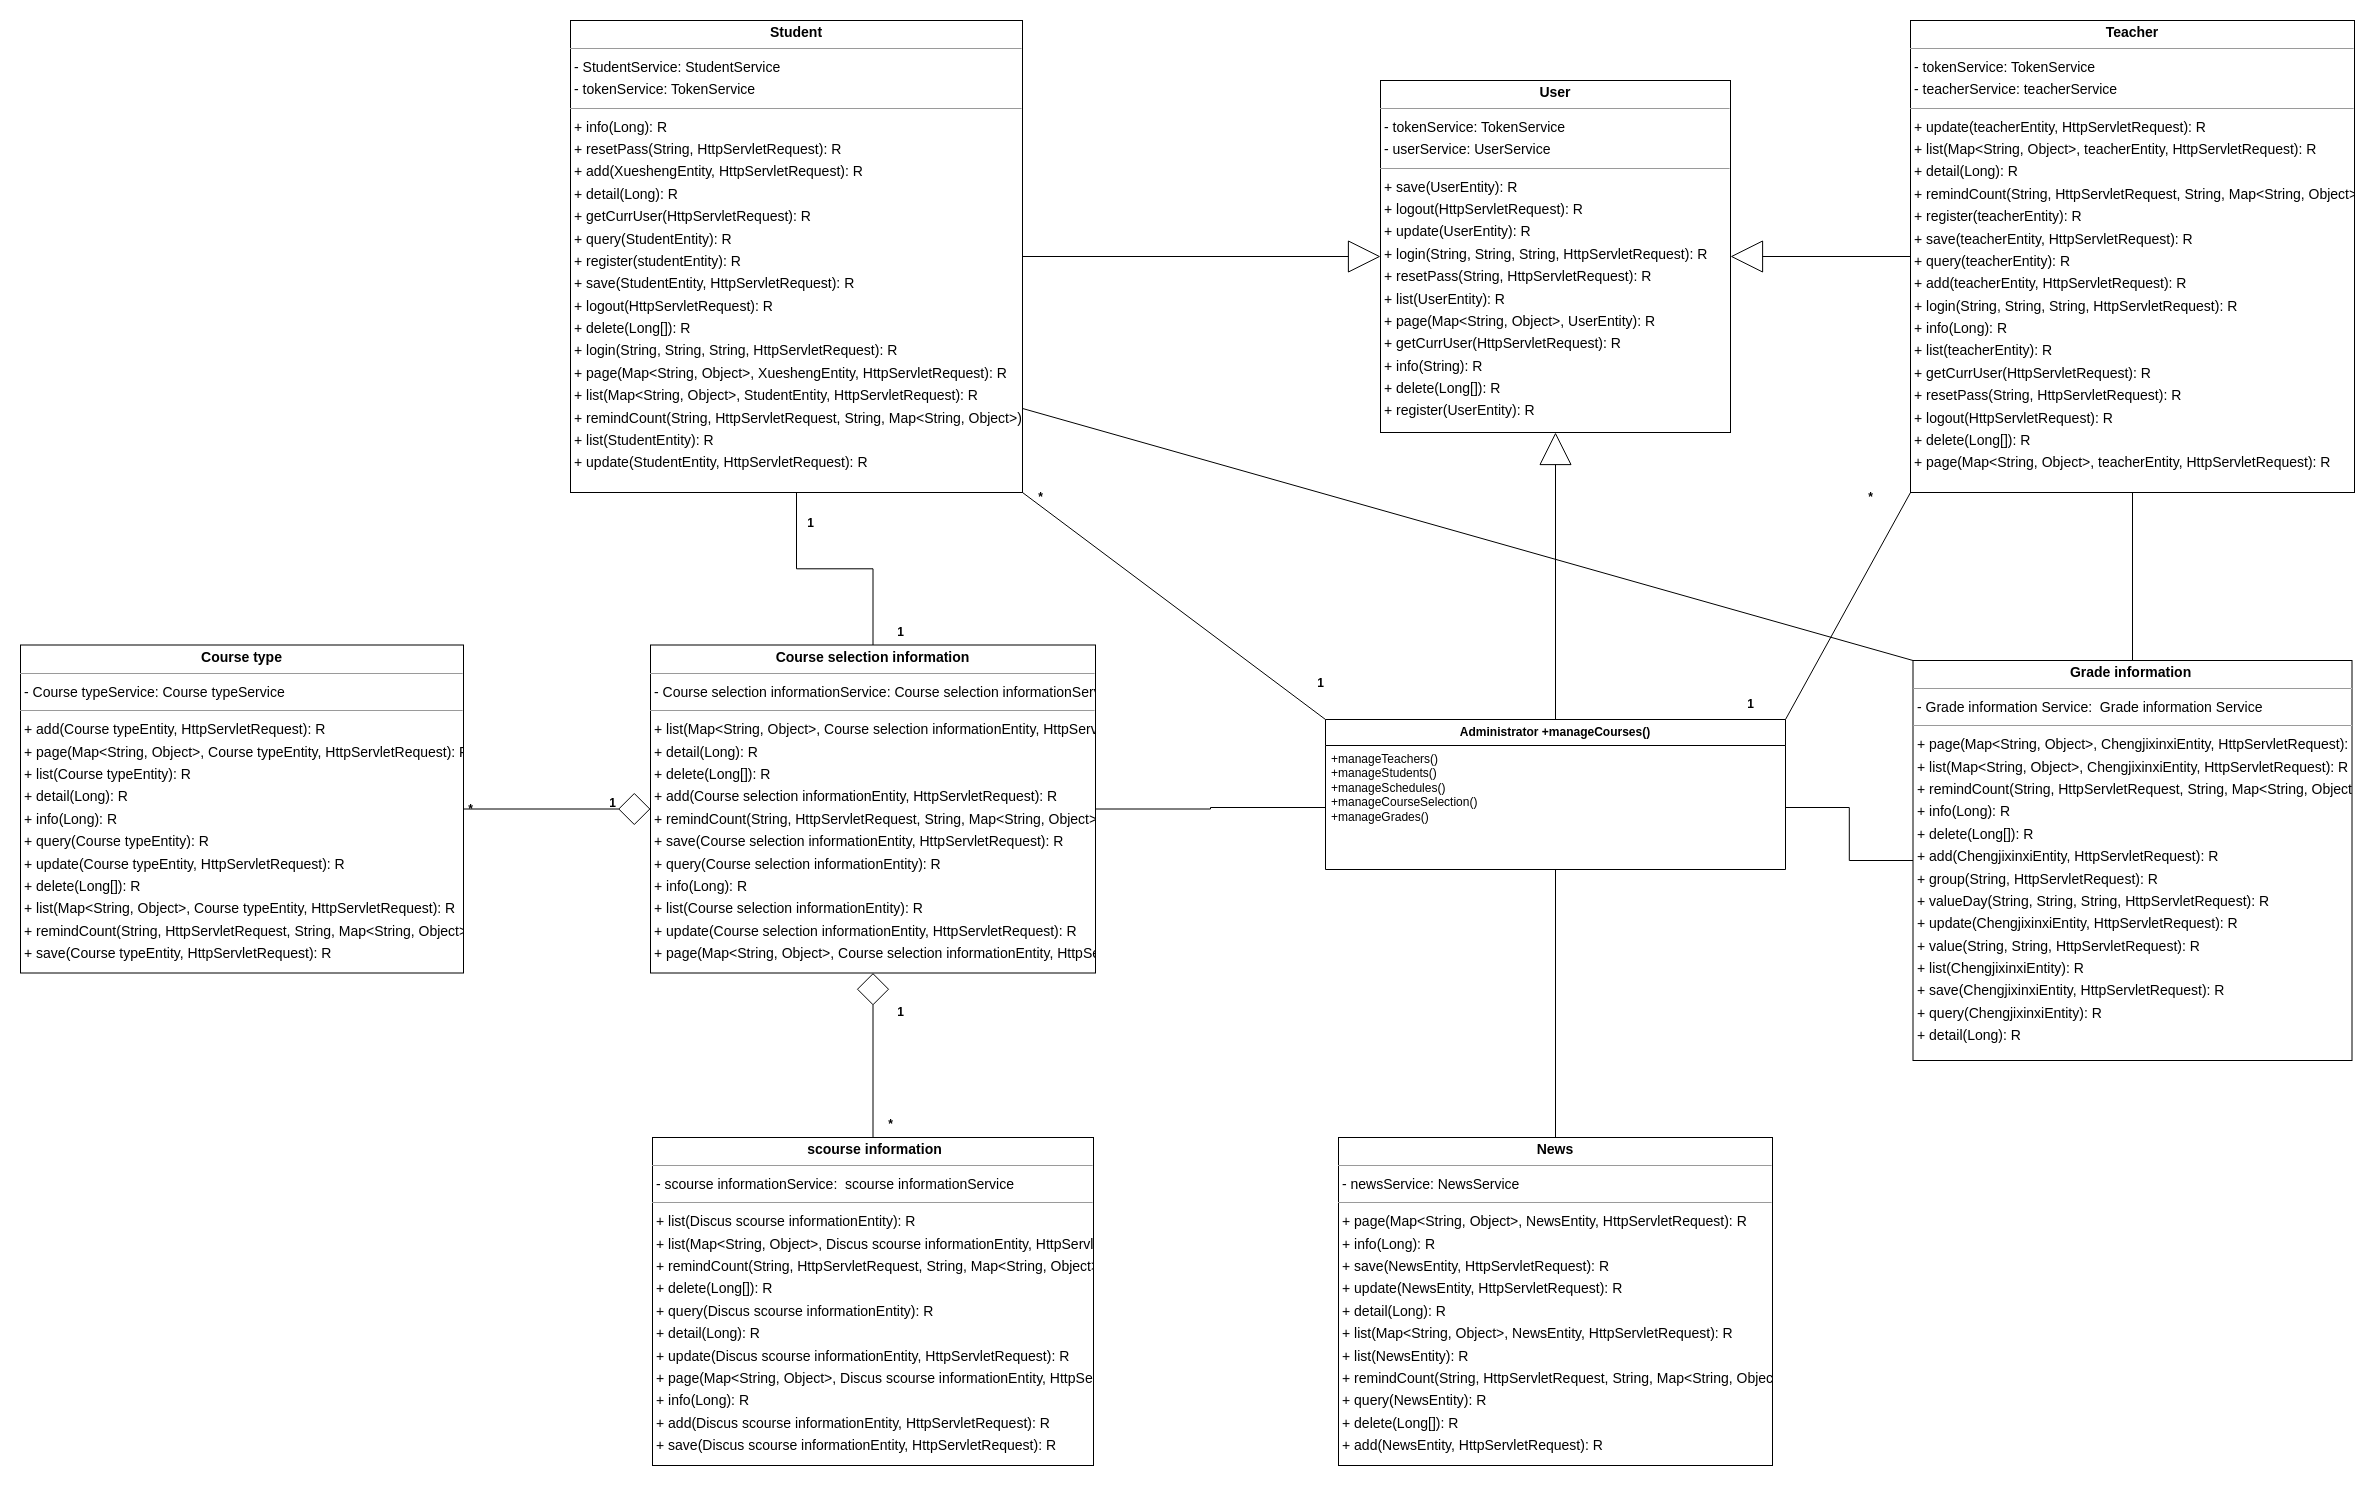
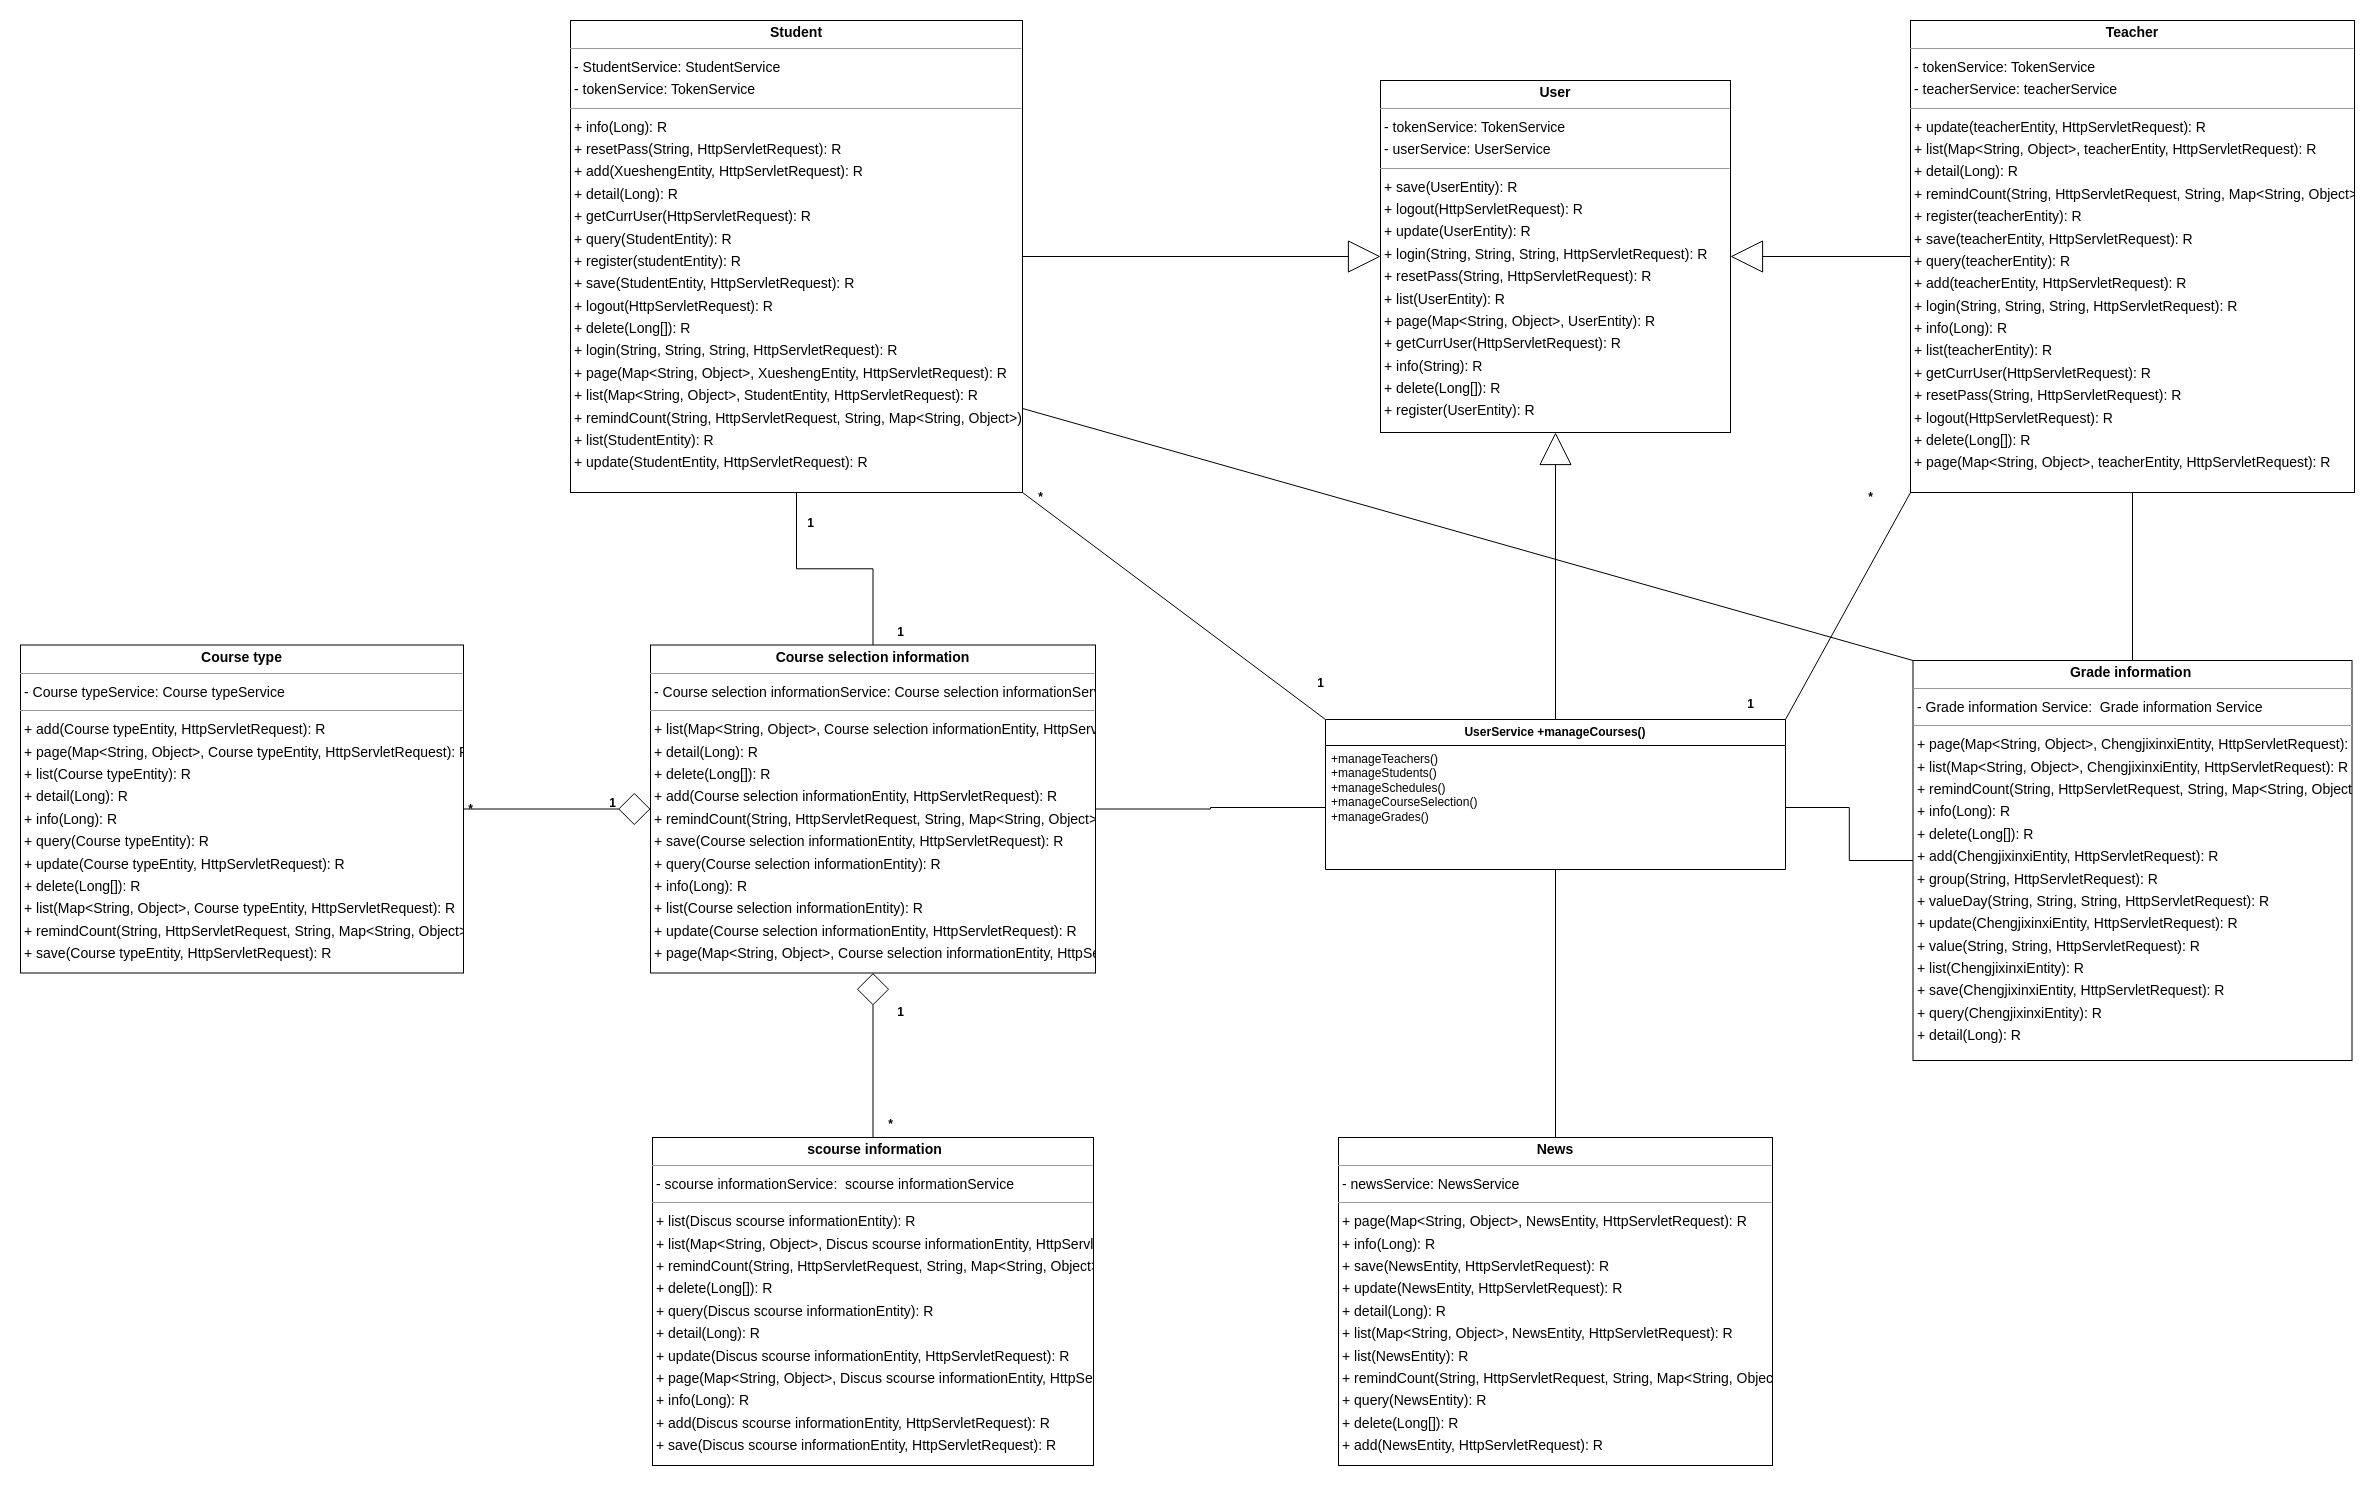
(1556, 733) -> (1556, 733)
